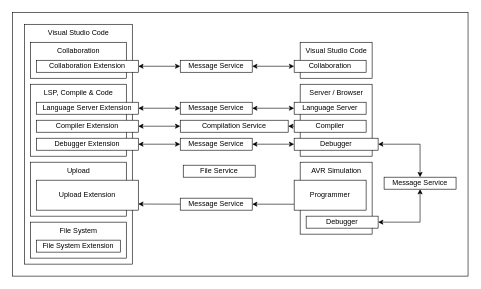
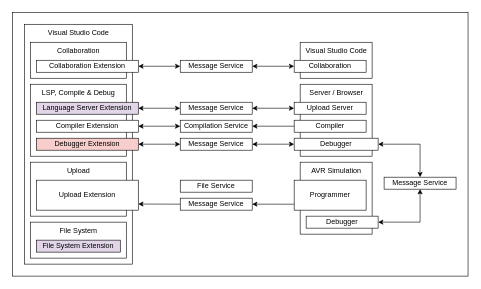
(79, 93) -> (79, 93)
(87, 108) -> (87, 108)
(330, 108) -> (330, 108)
(234, 126) -> (216, 126)
(87, 144) -> (87, 144)
(219, 171) -> (216, 186)
(78, 246) -> (78, 246)
